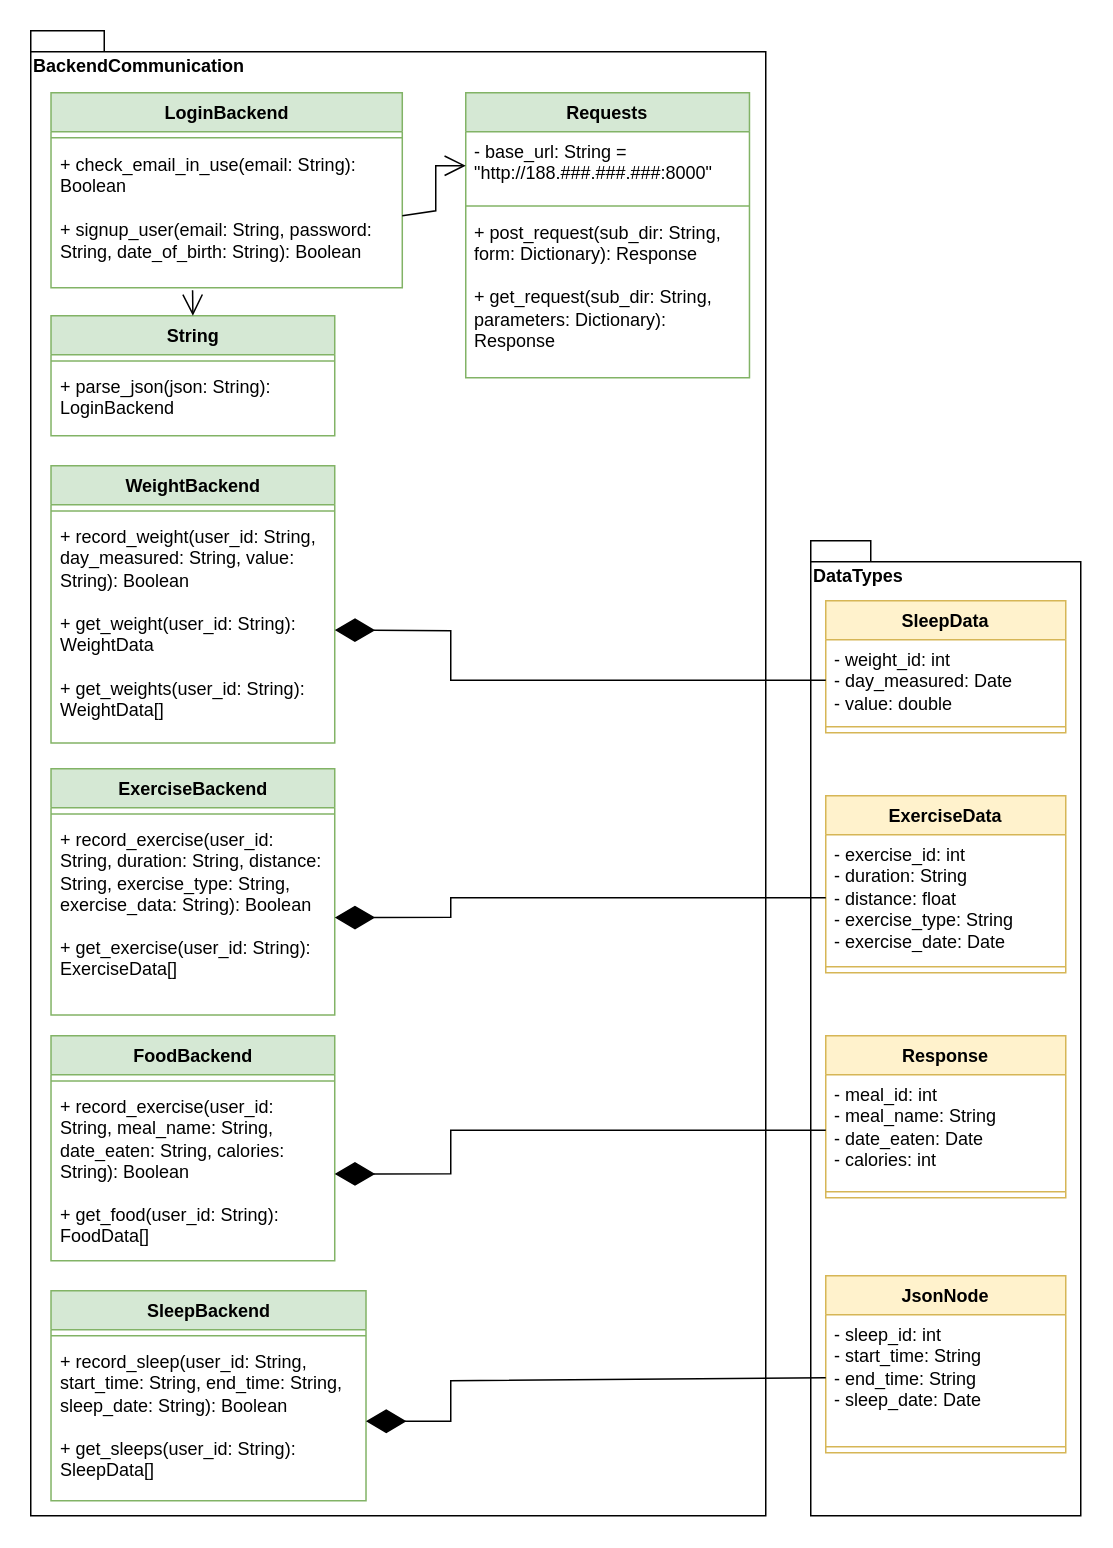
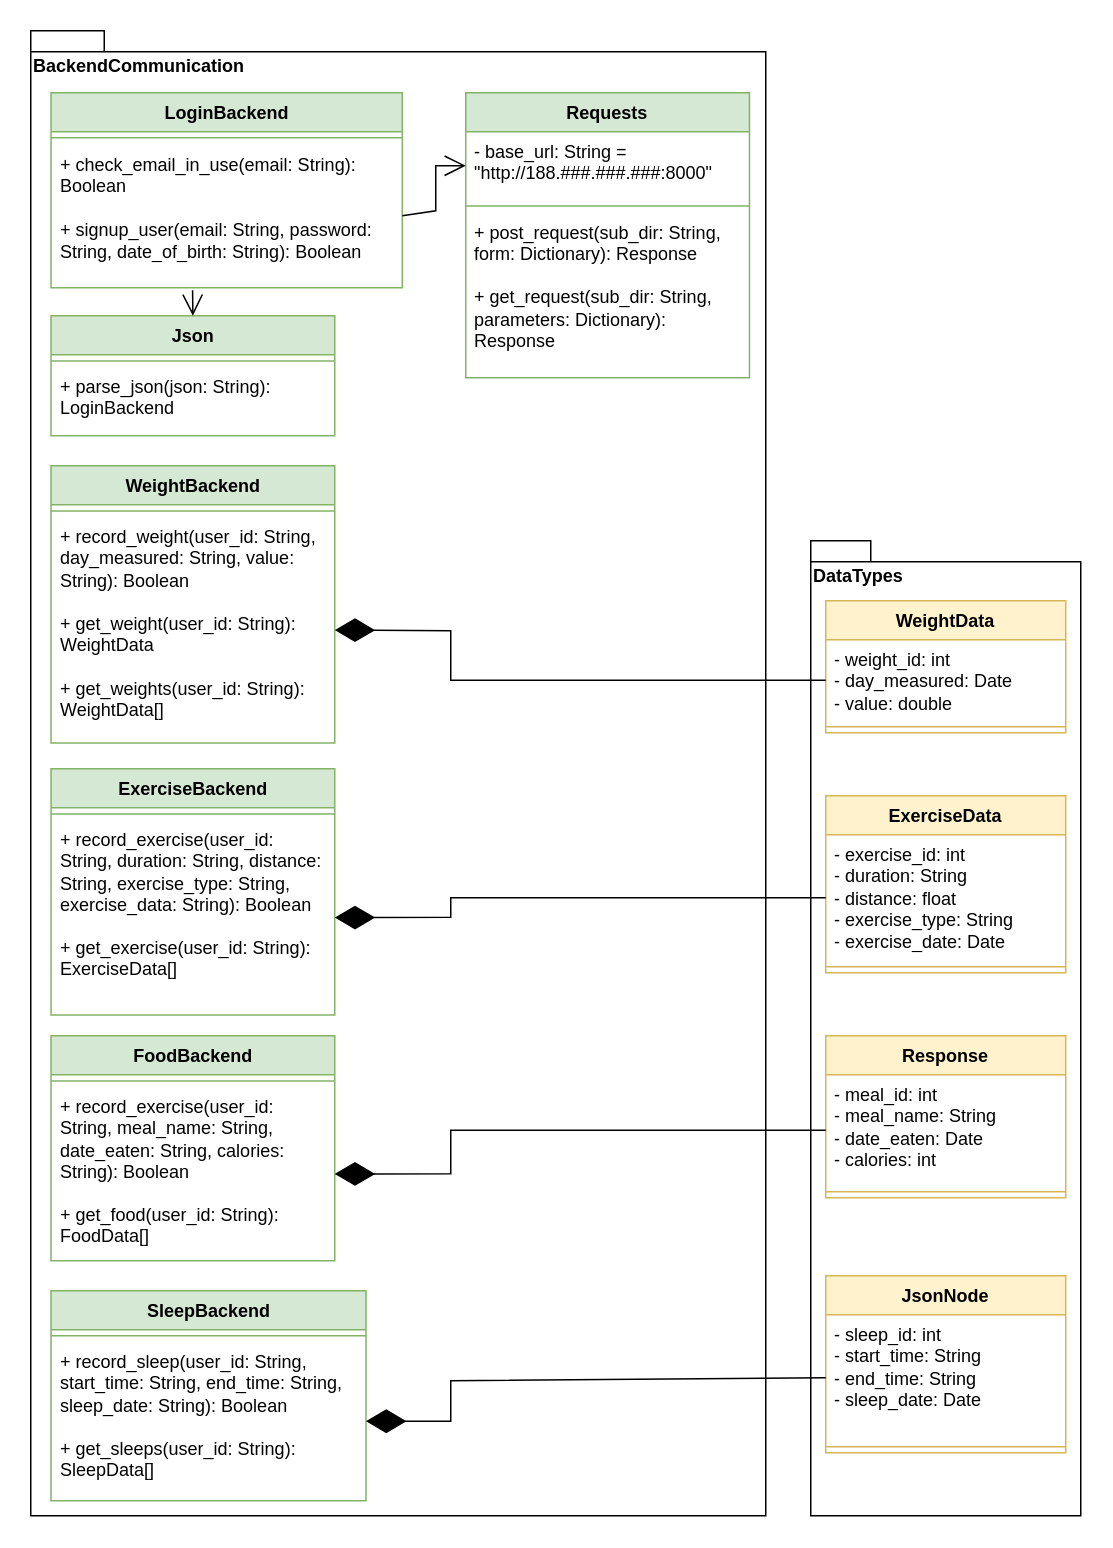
(194, 337) -> (194, 337)
(946, 622) -> (946, 622)
